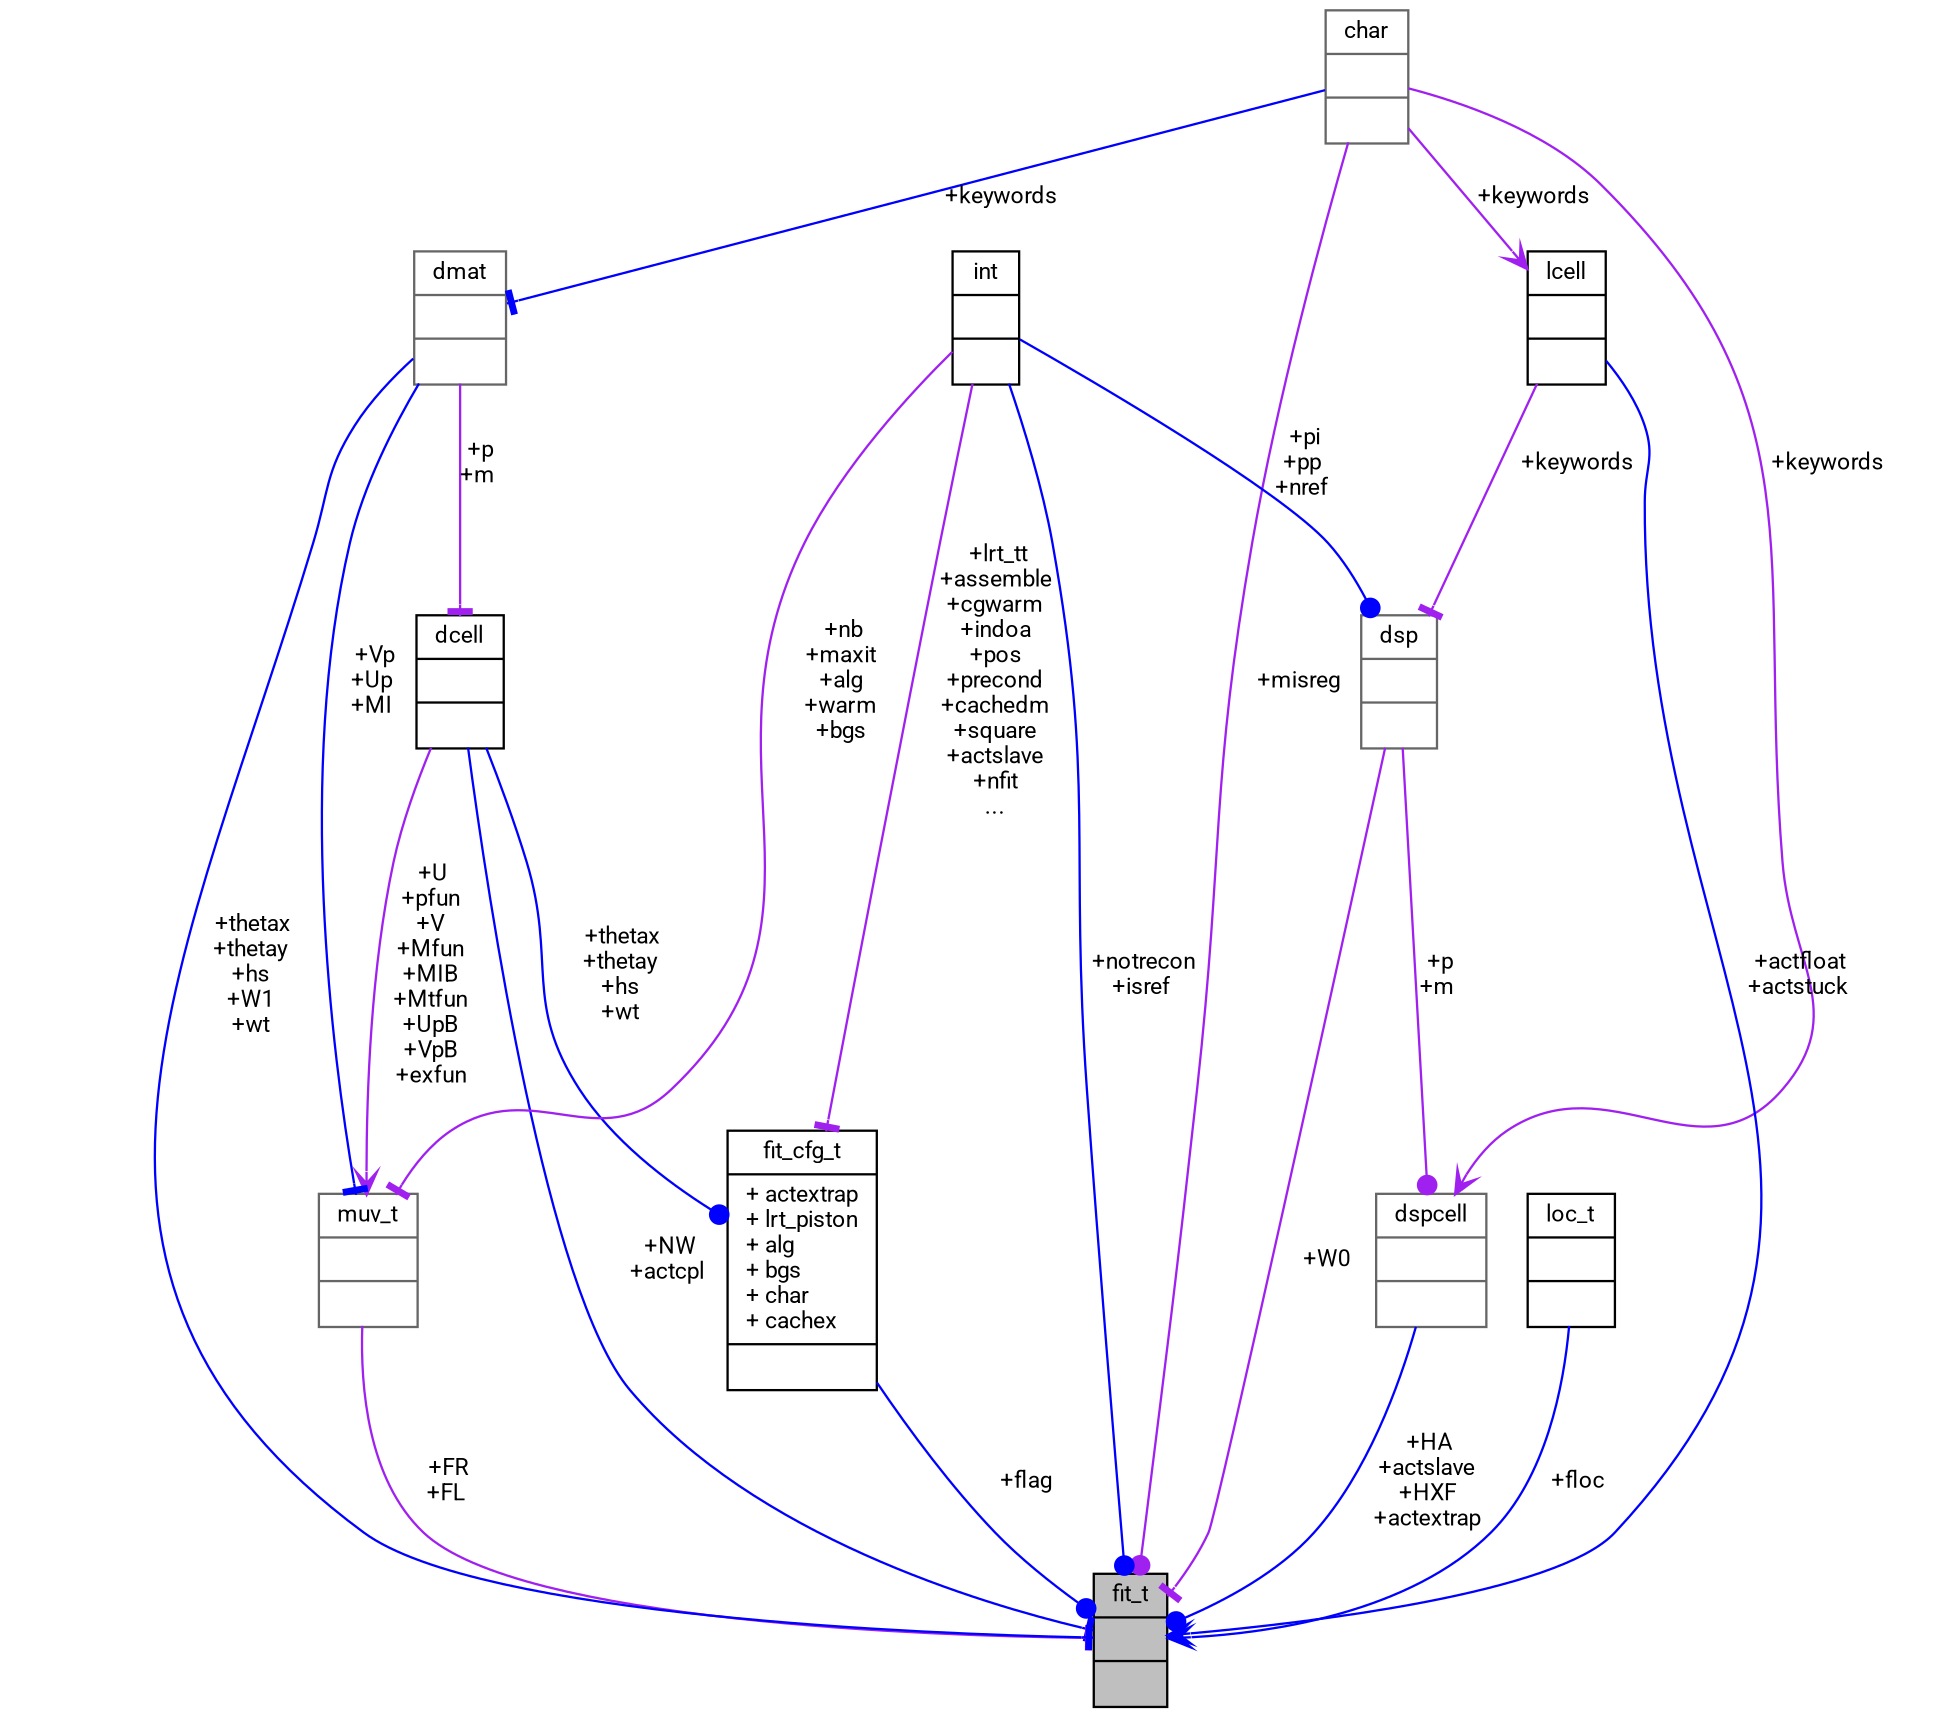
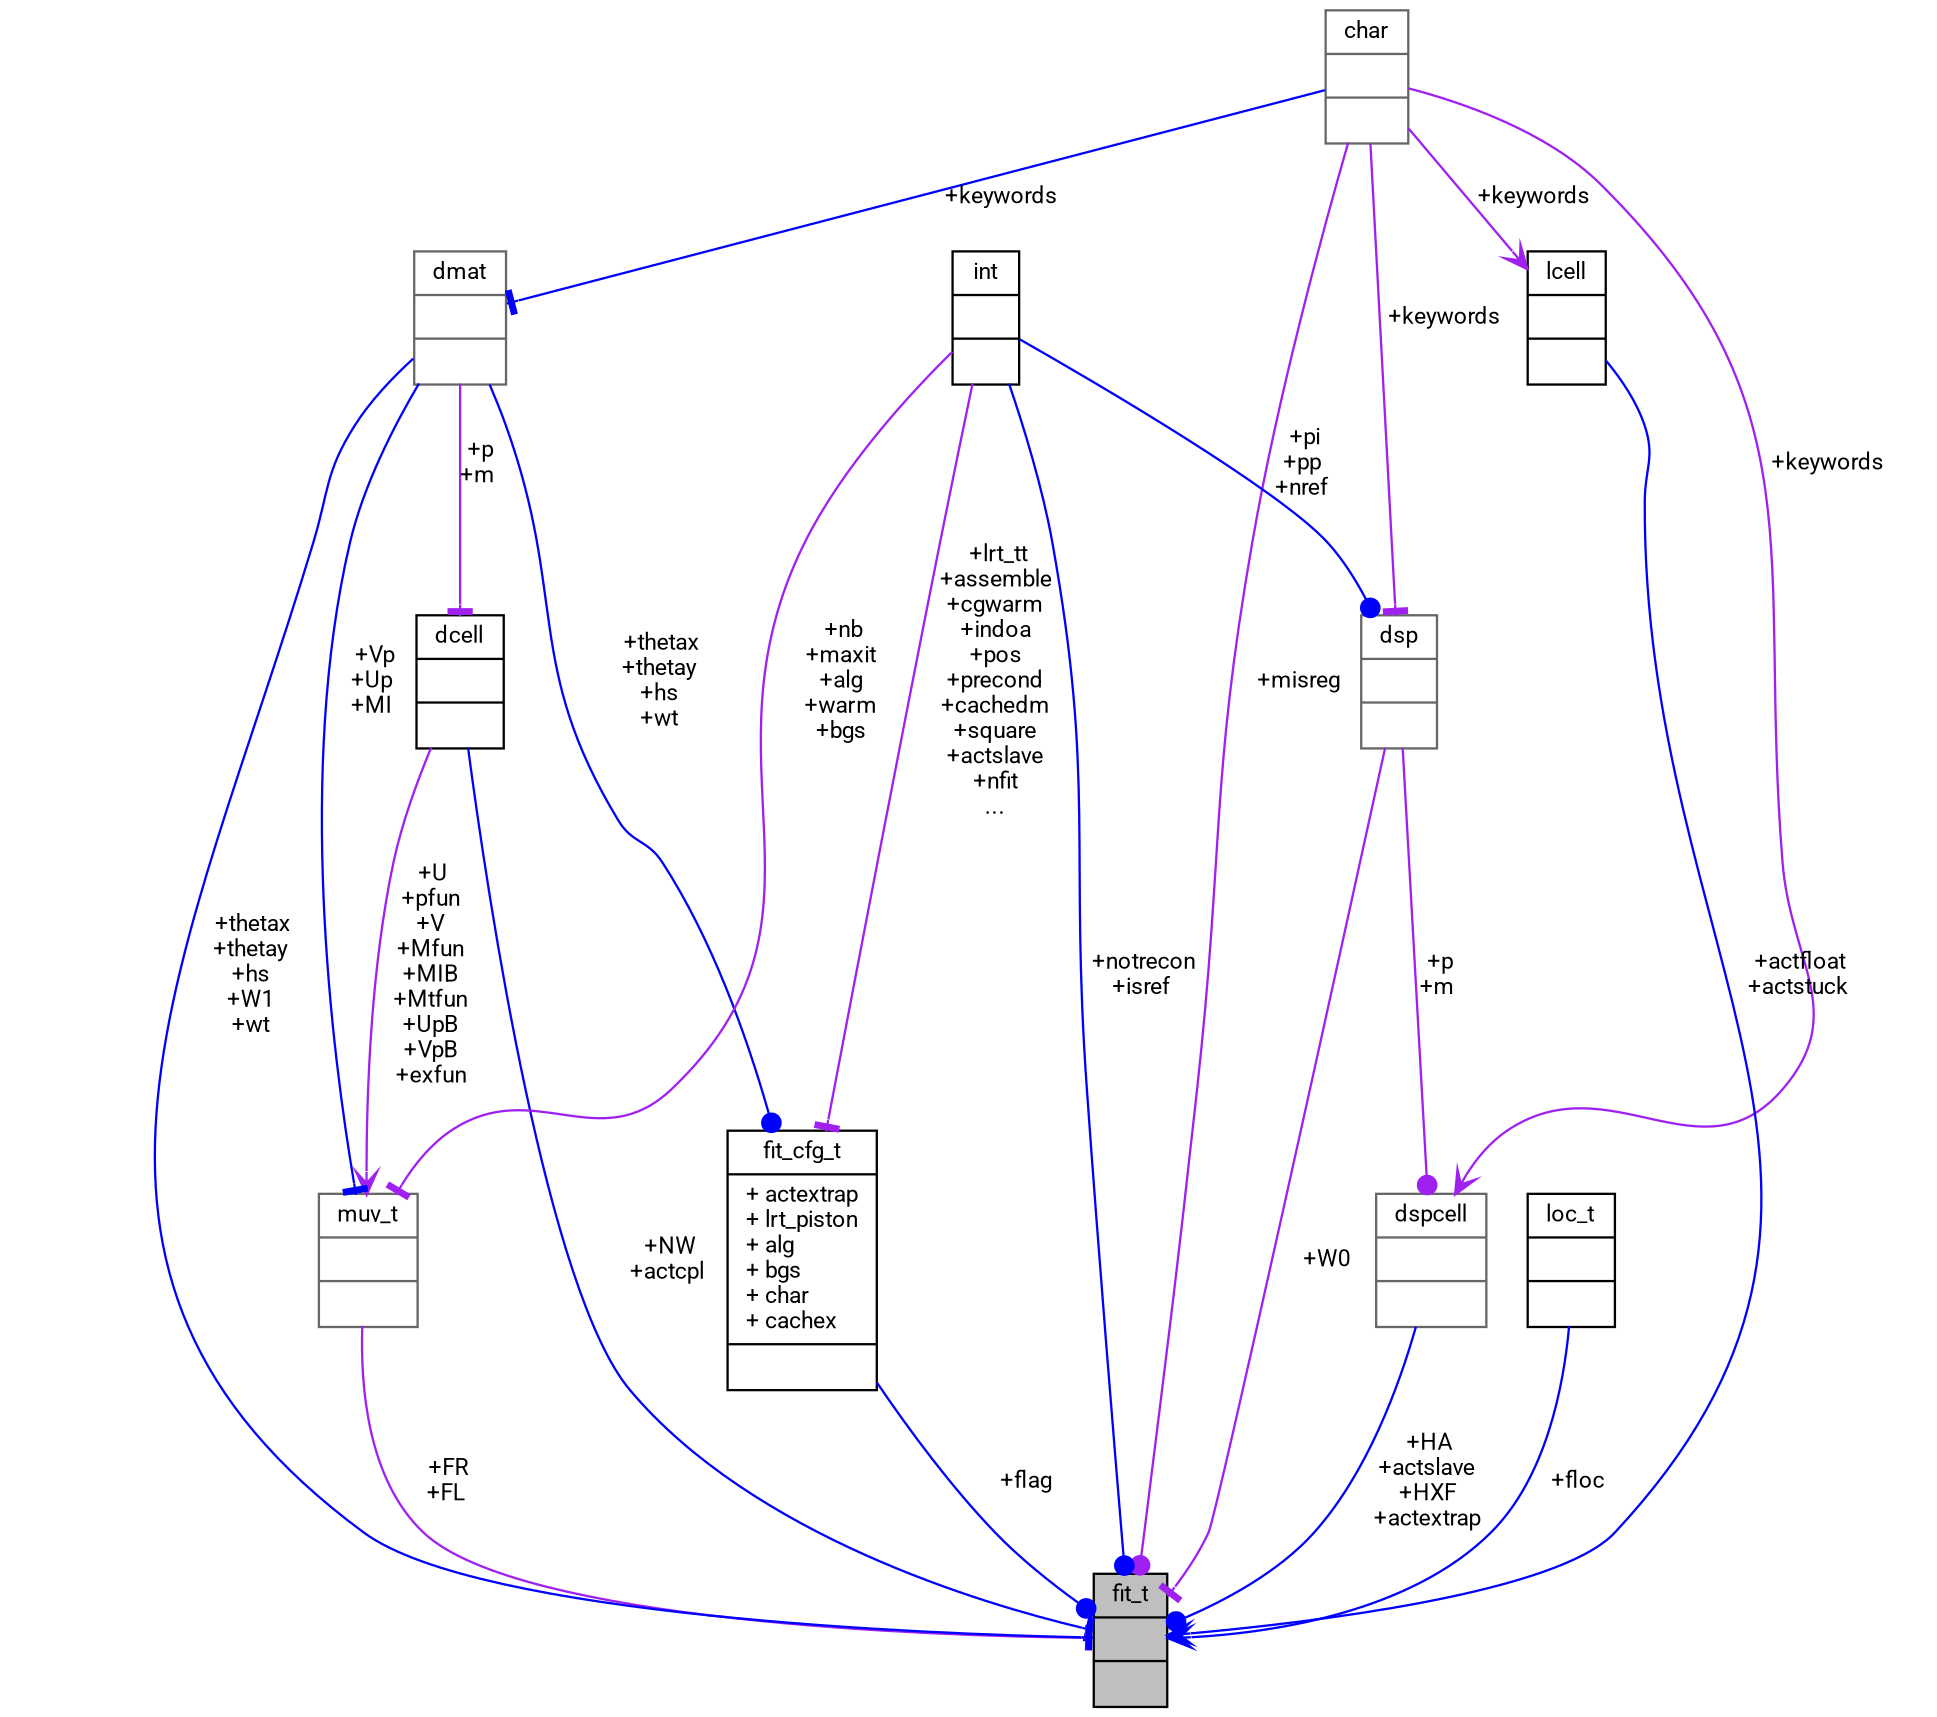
(1485, 494) -> (1383, 374)
(546, 1008) -> (589, 766)
